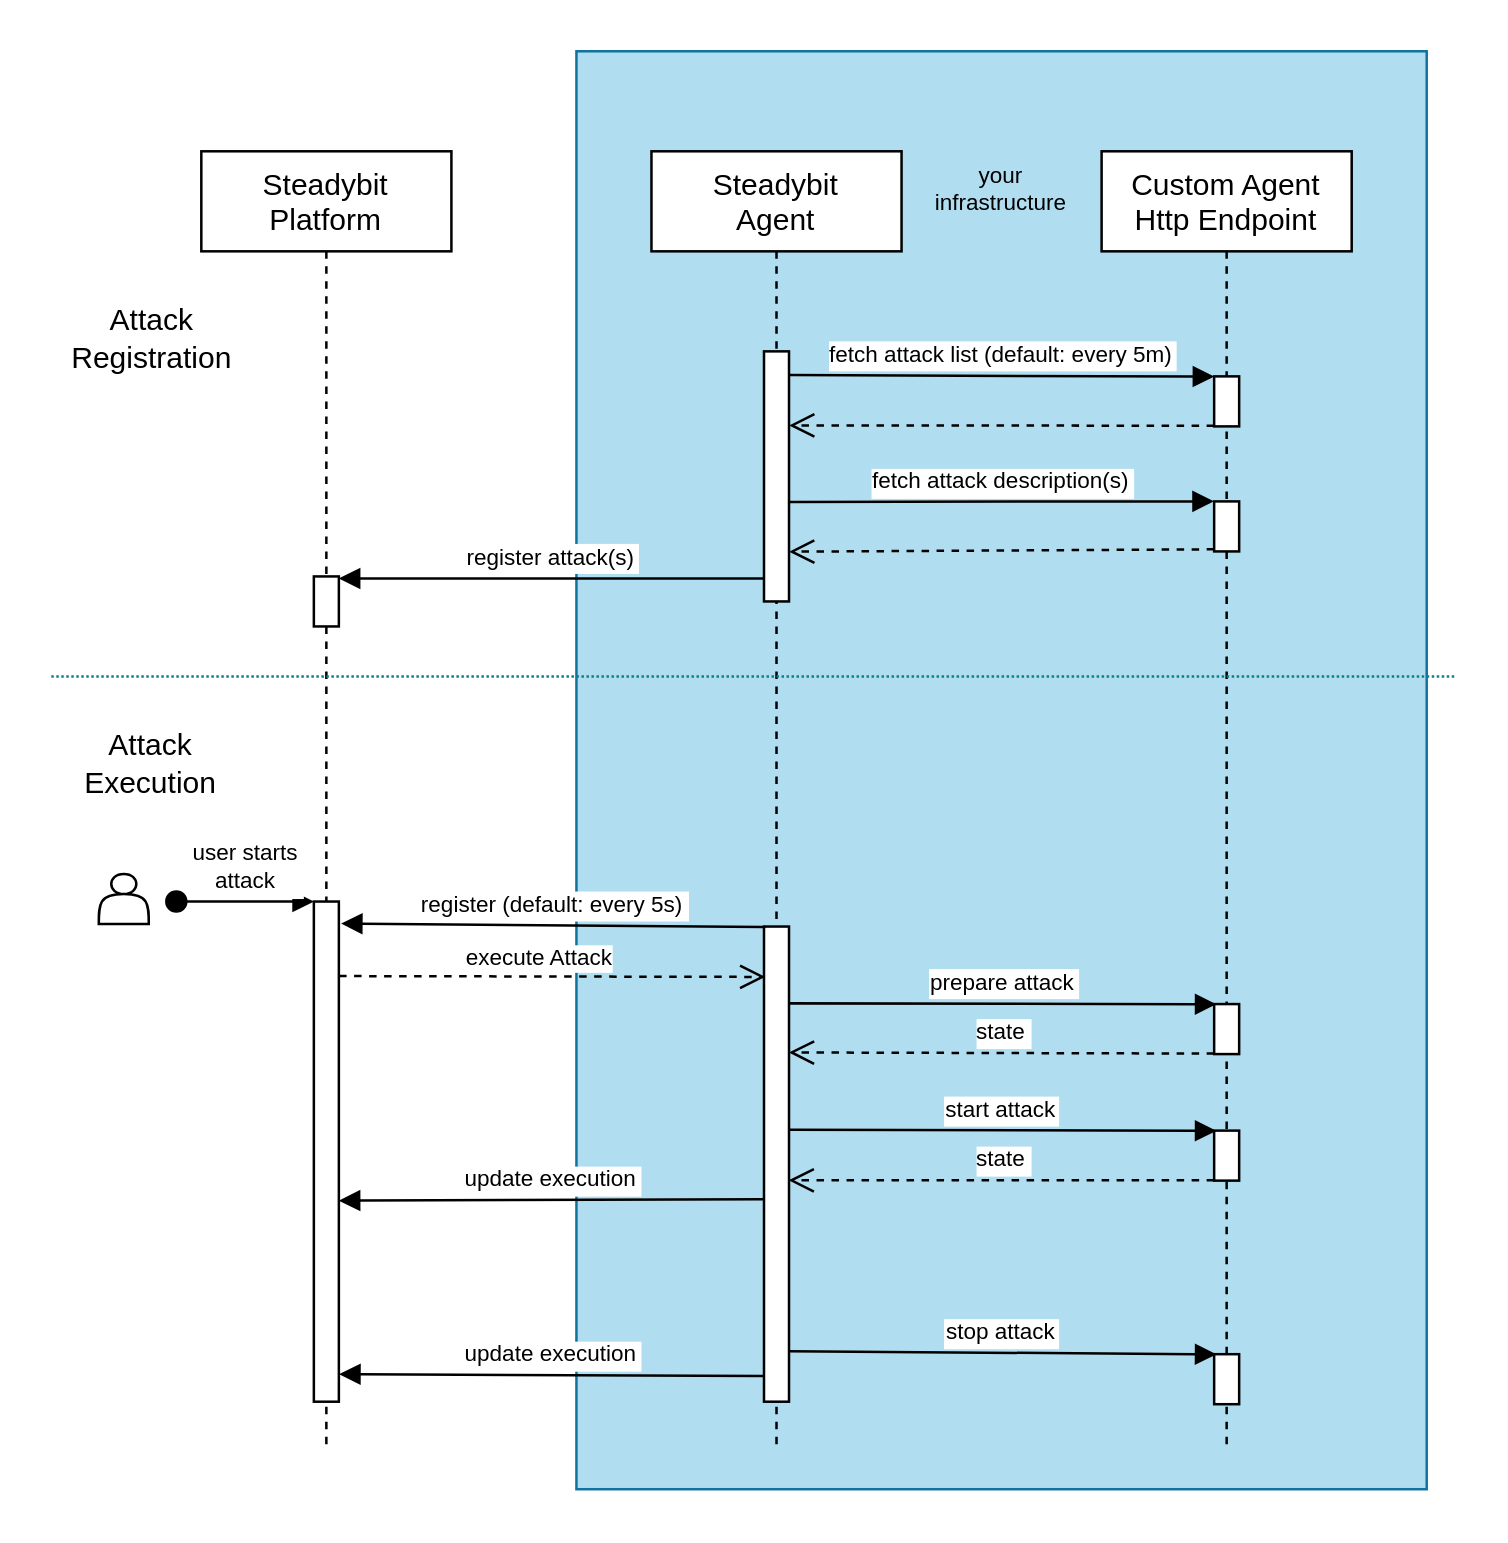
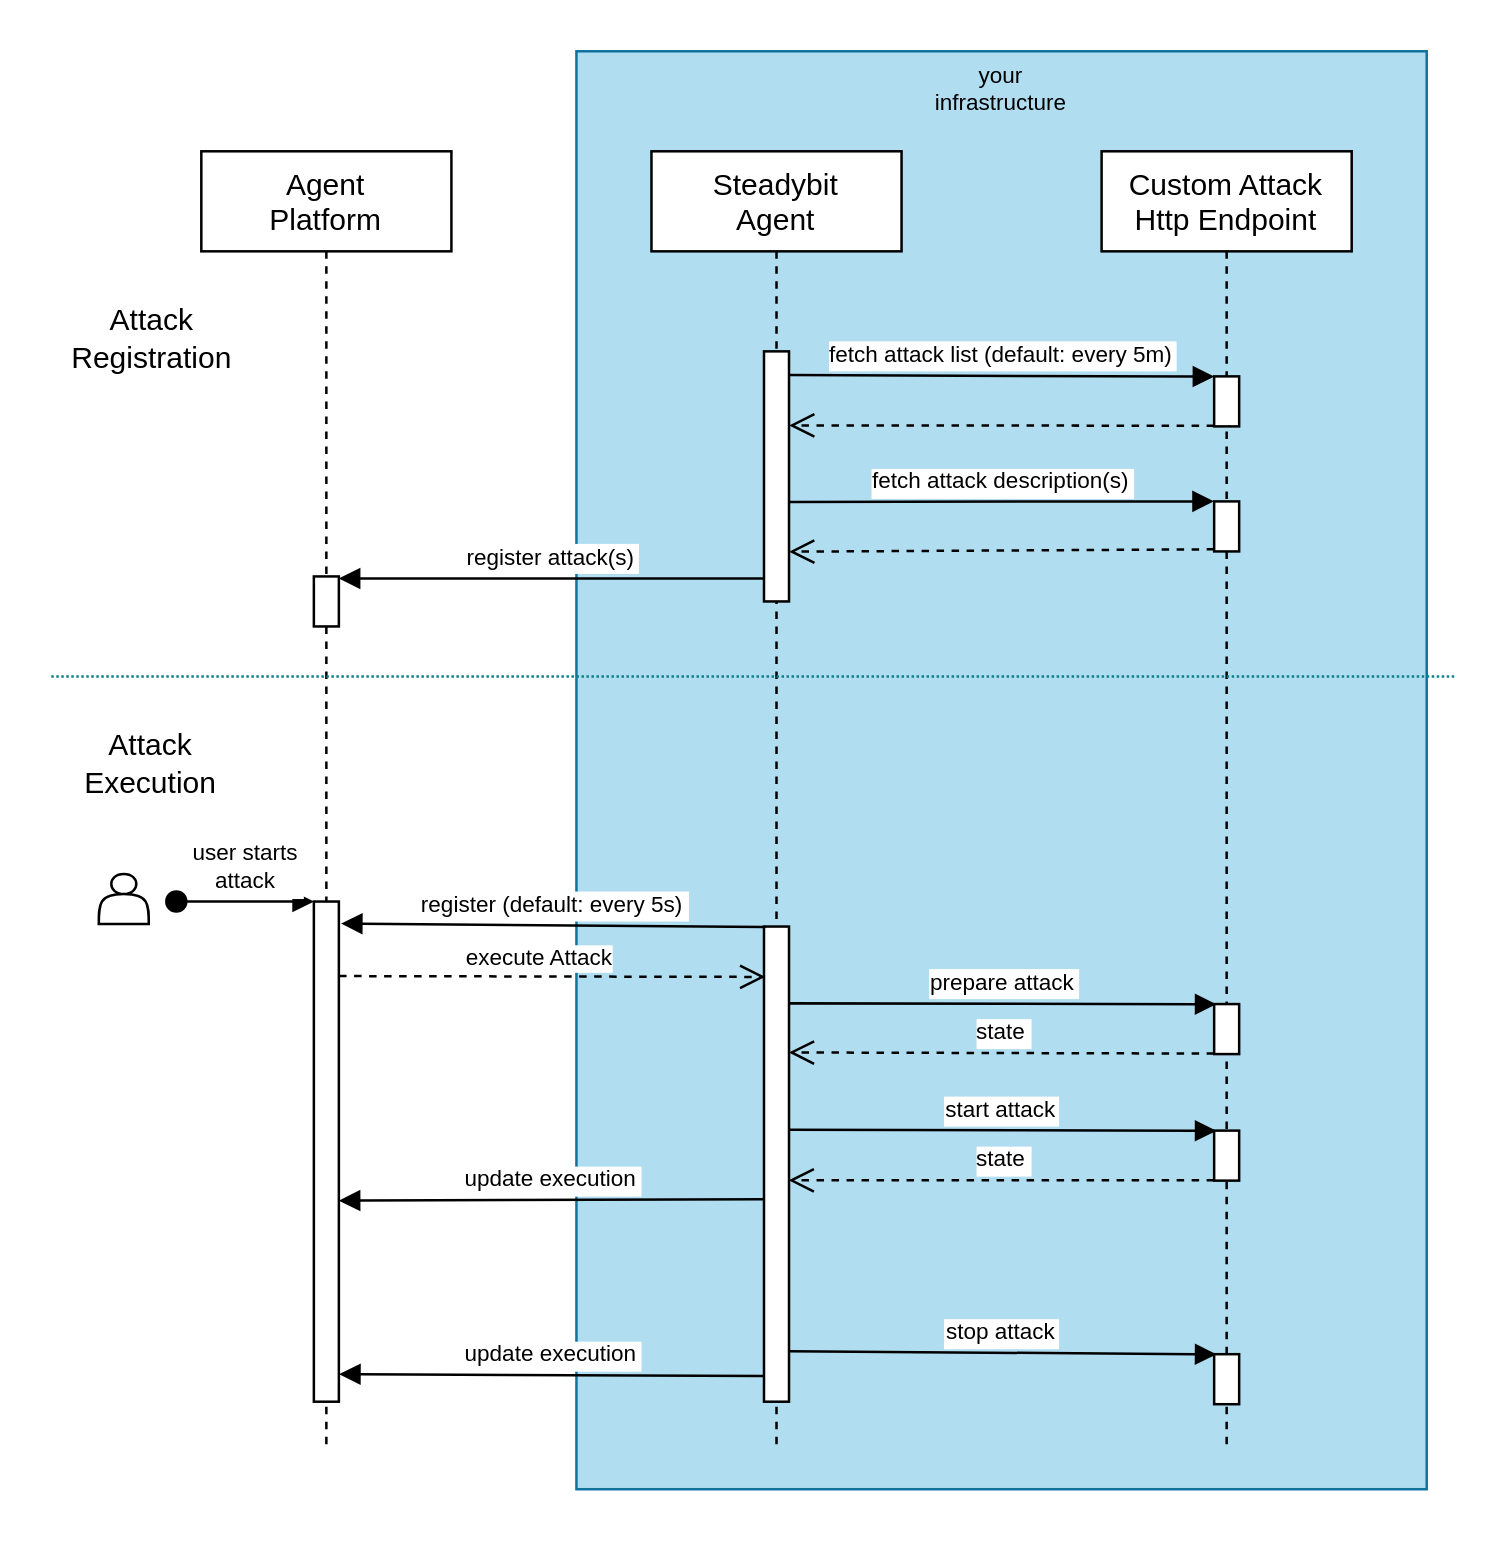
(325, 185) -> (325, 185)
(1225, 185) -> (1225, 185)
(1001, 189) -> (1001, 89)
